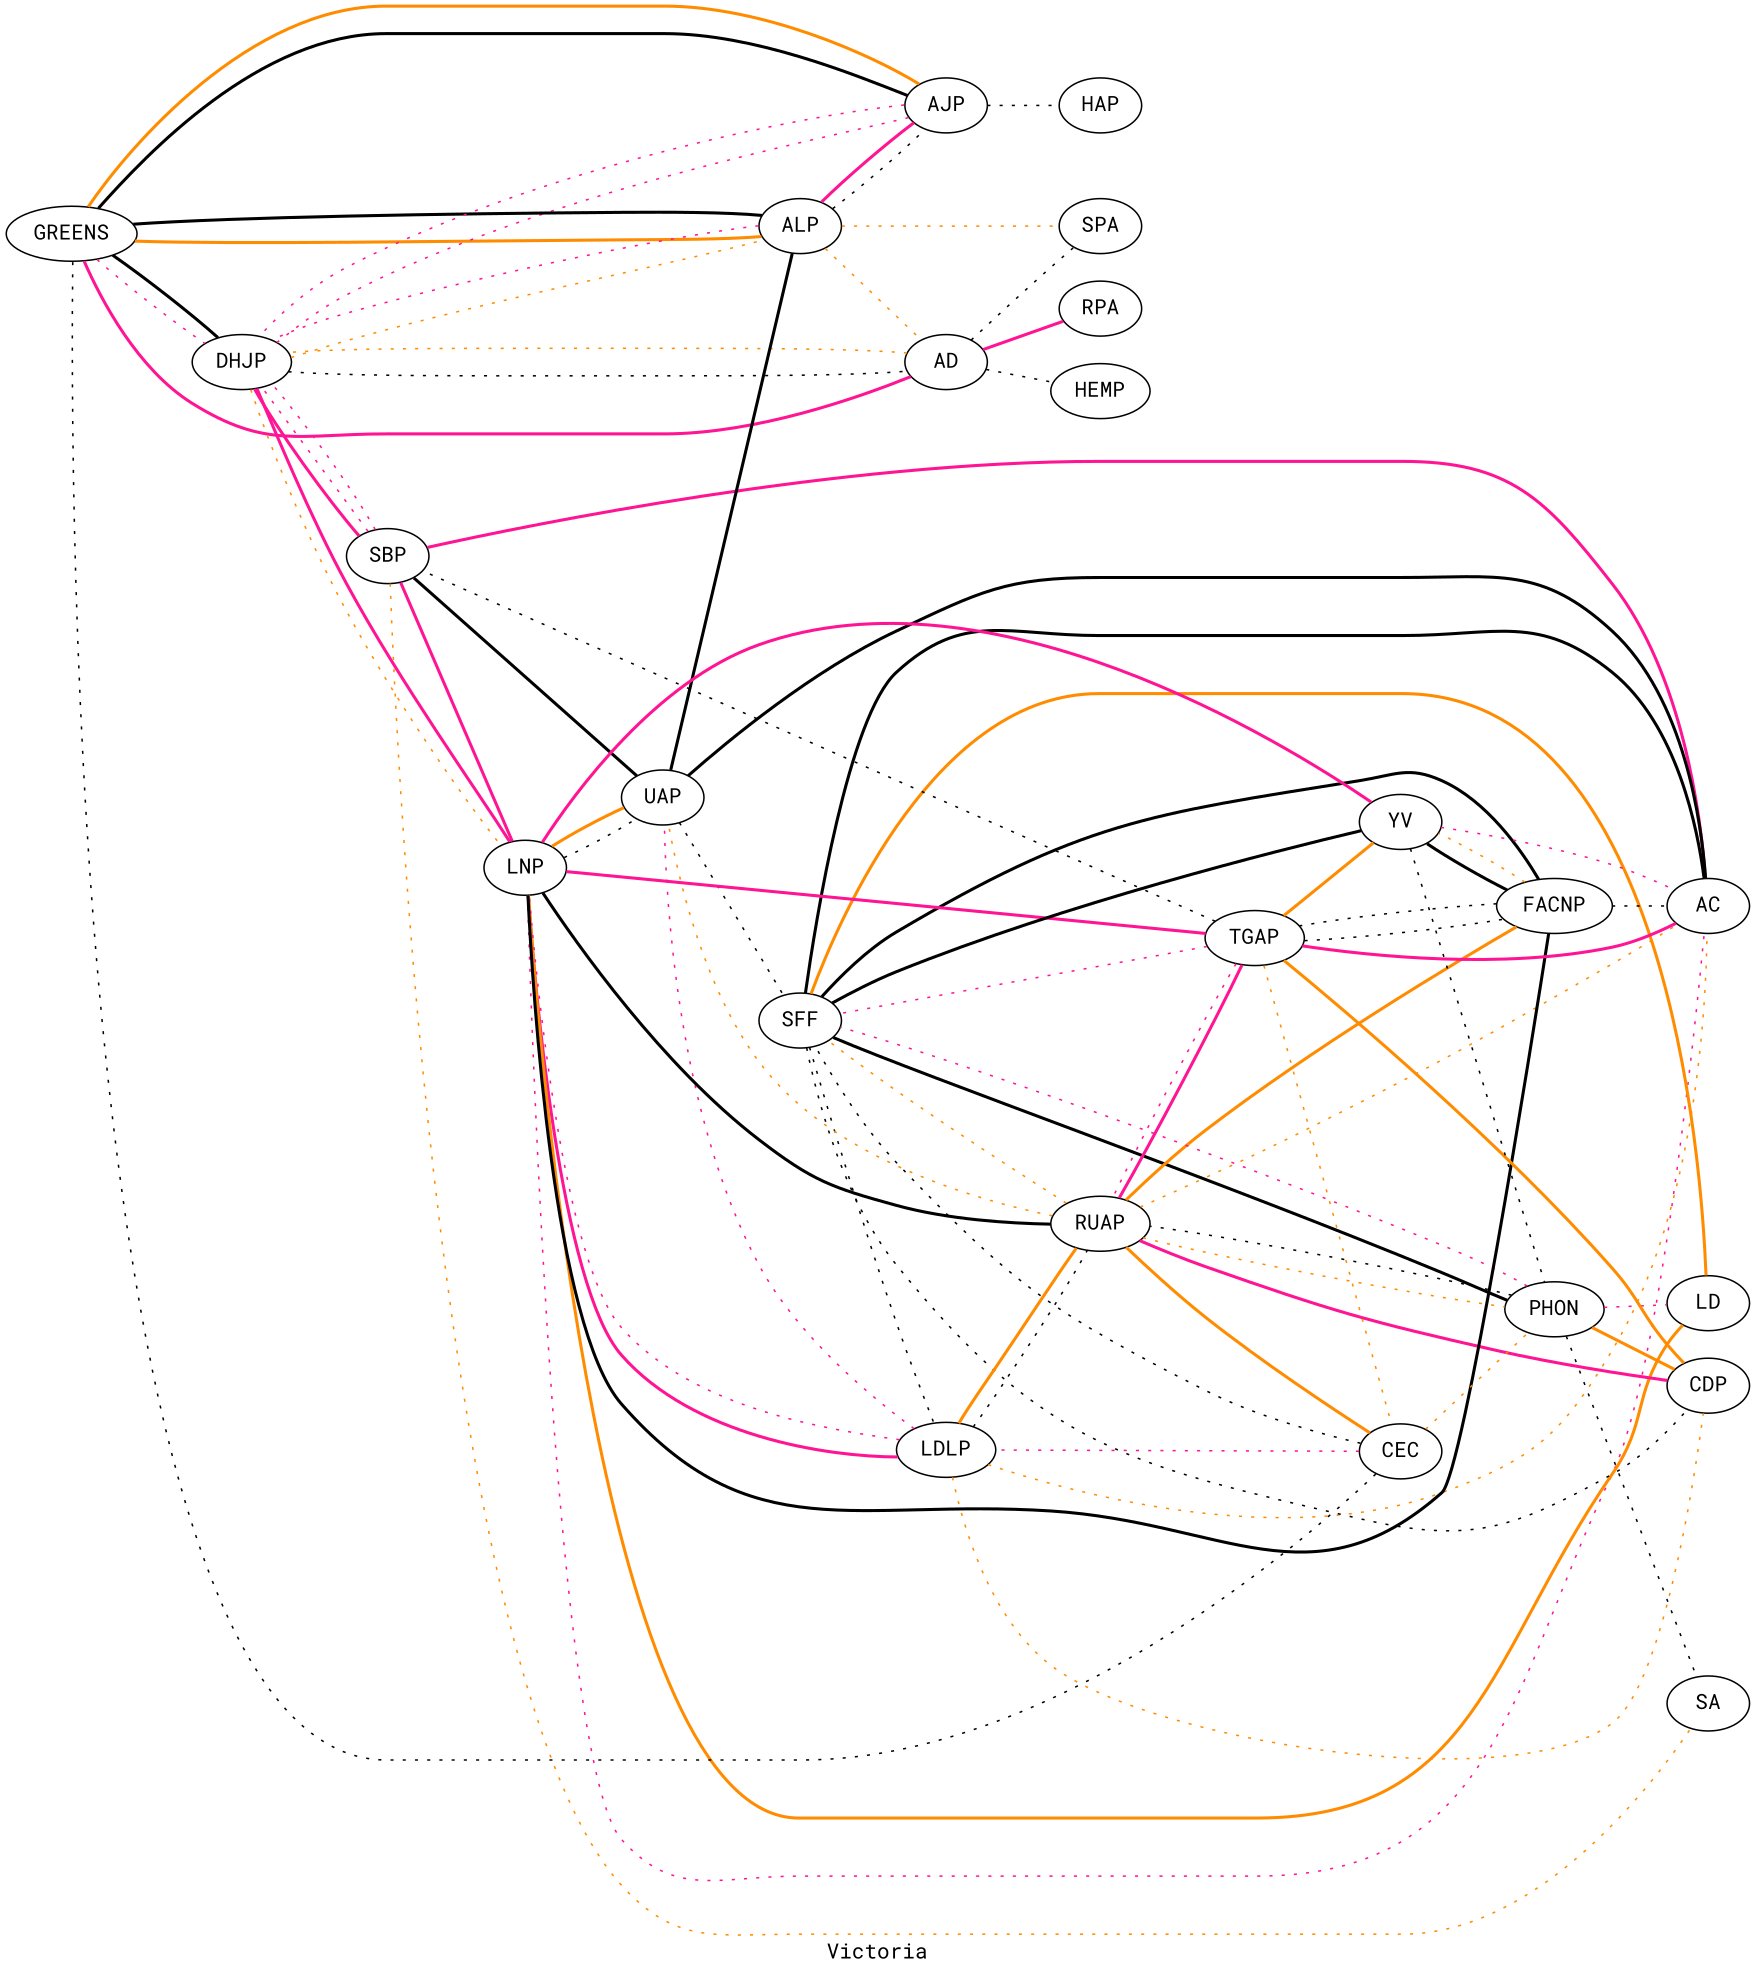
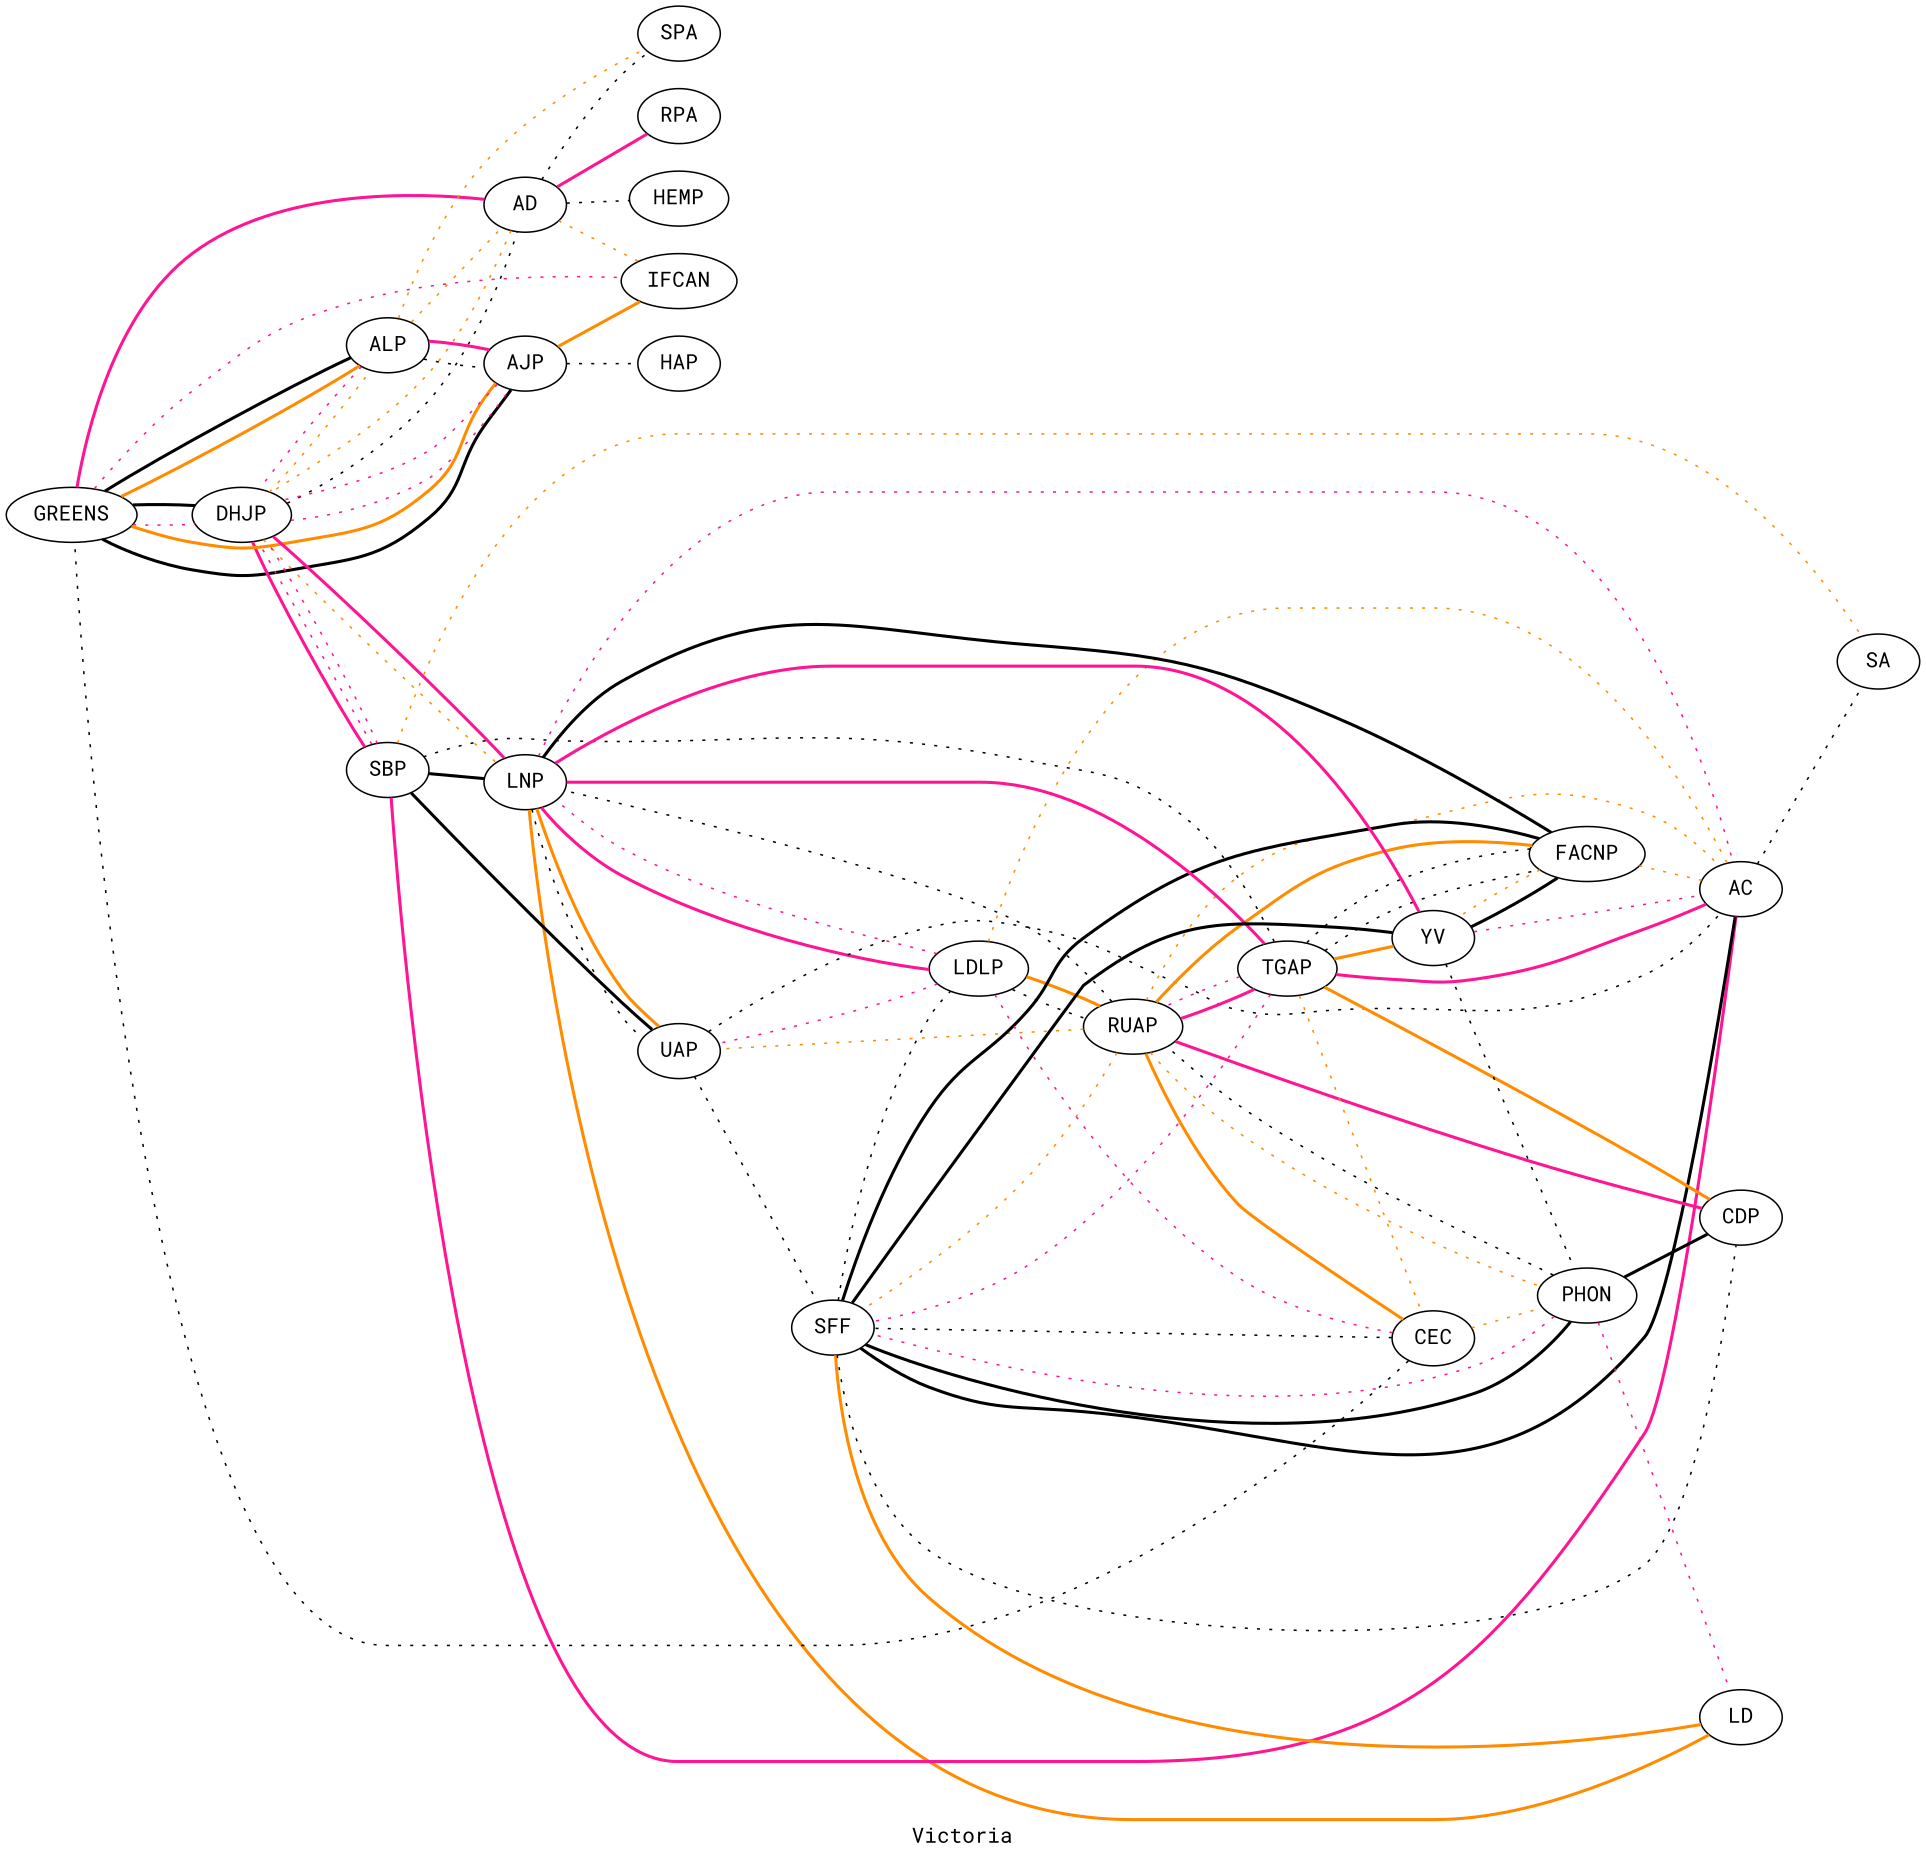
none -> (679, 281)
(732, 512) -> none
(1265, 578) -> (1186, 987)
(456, 712) -> (456, 776)
(1648, 906) -> (1670, 873)
(751, 1133) -> (854, 864)
(1633, 1349) -> (1662, 1258)
(1631, 1507) -> (1810, 775)
(1382, 1756) -> none
